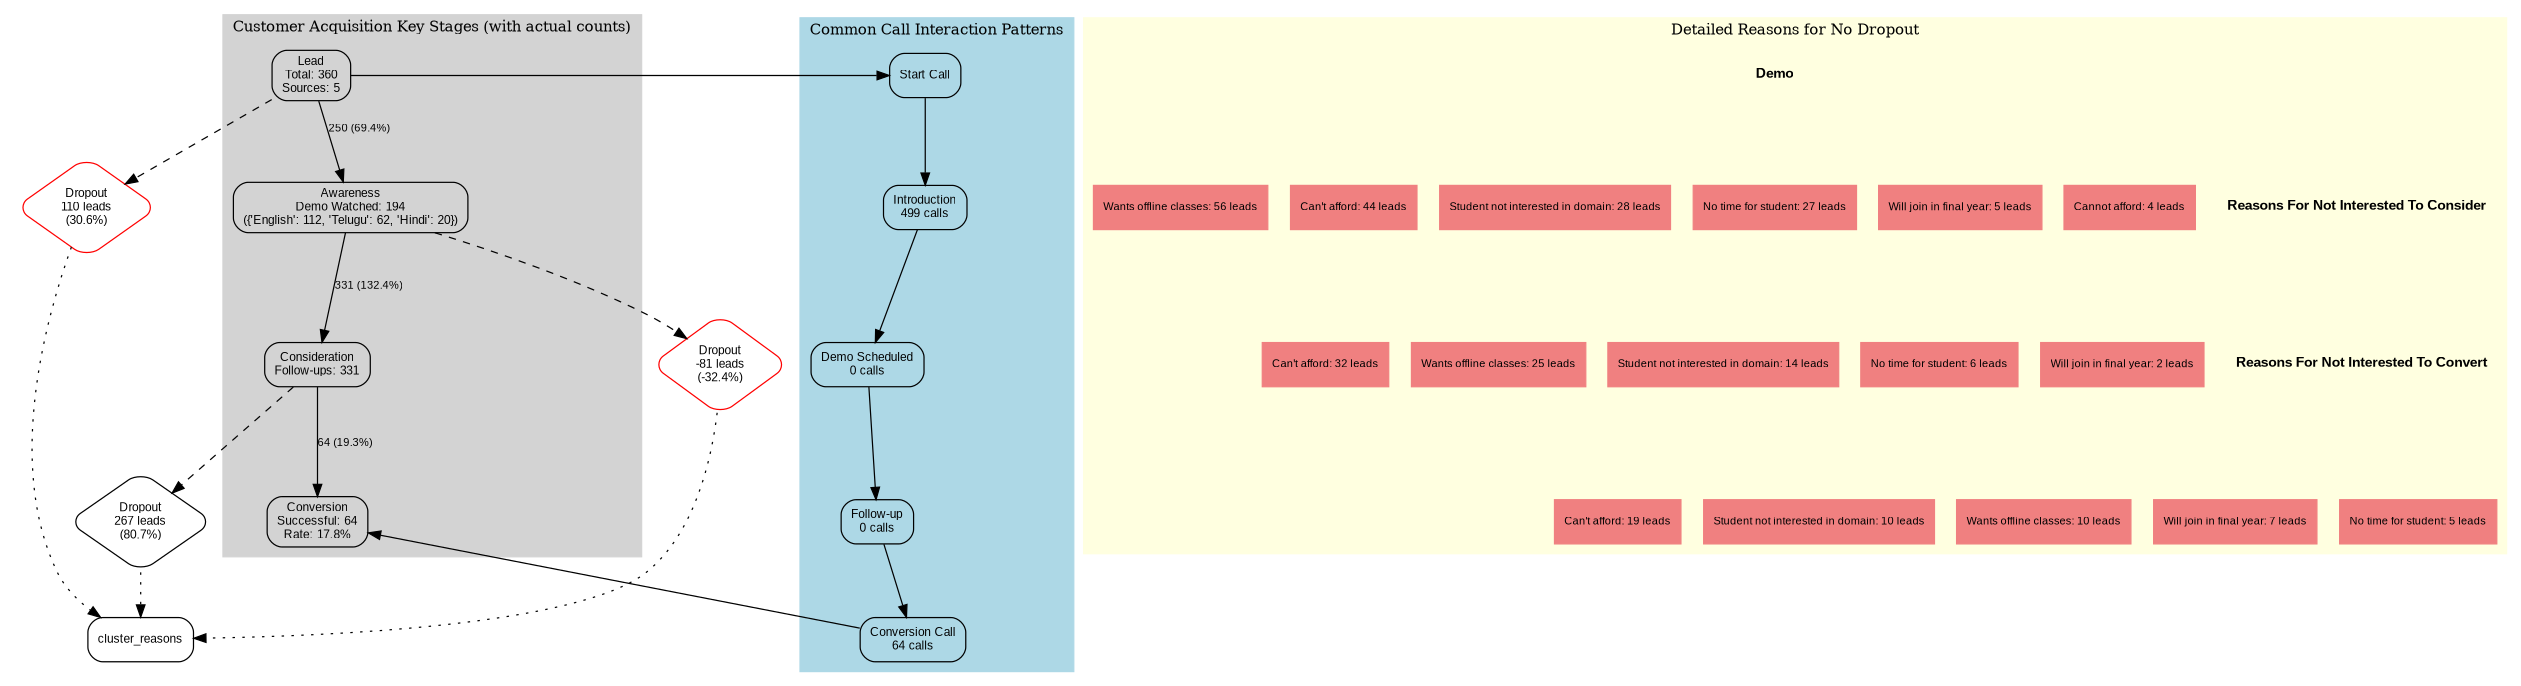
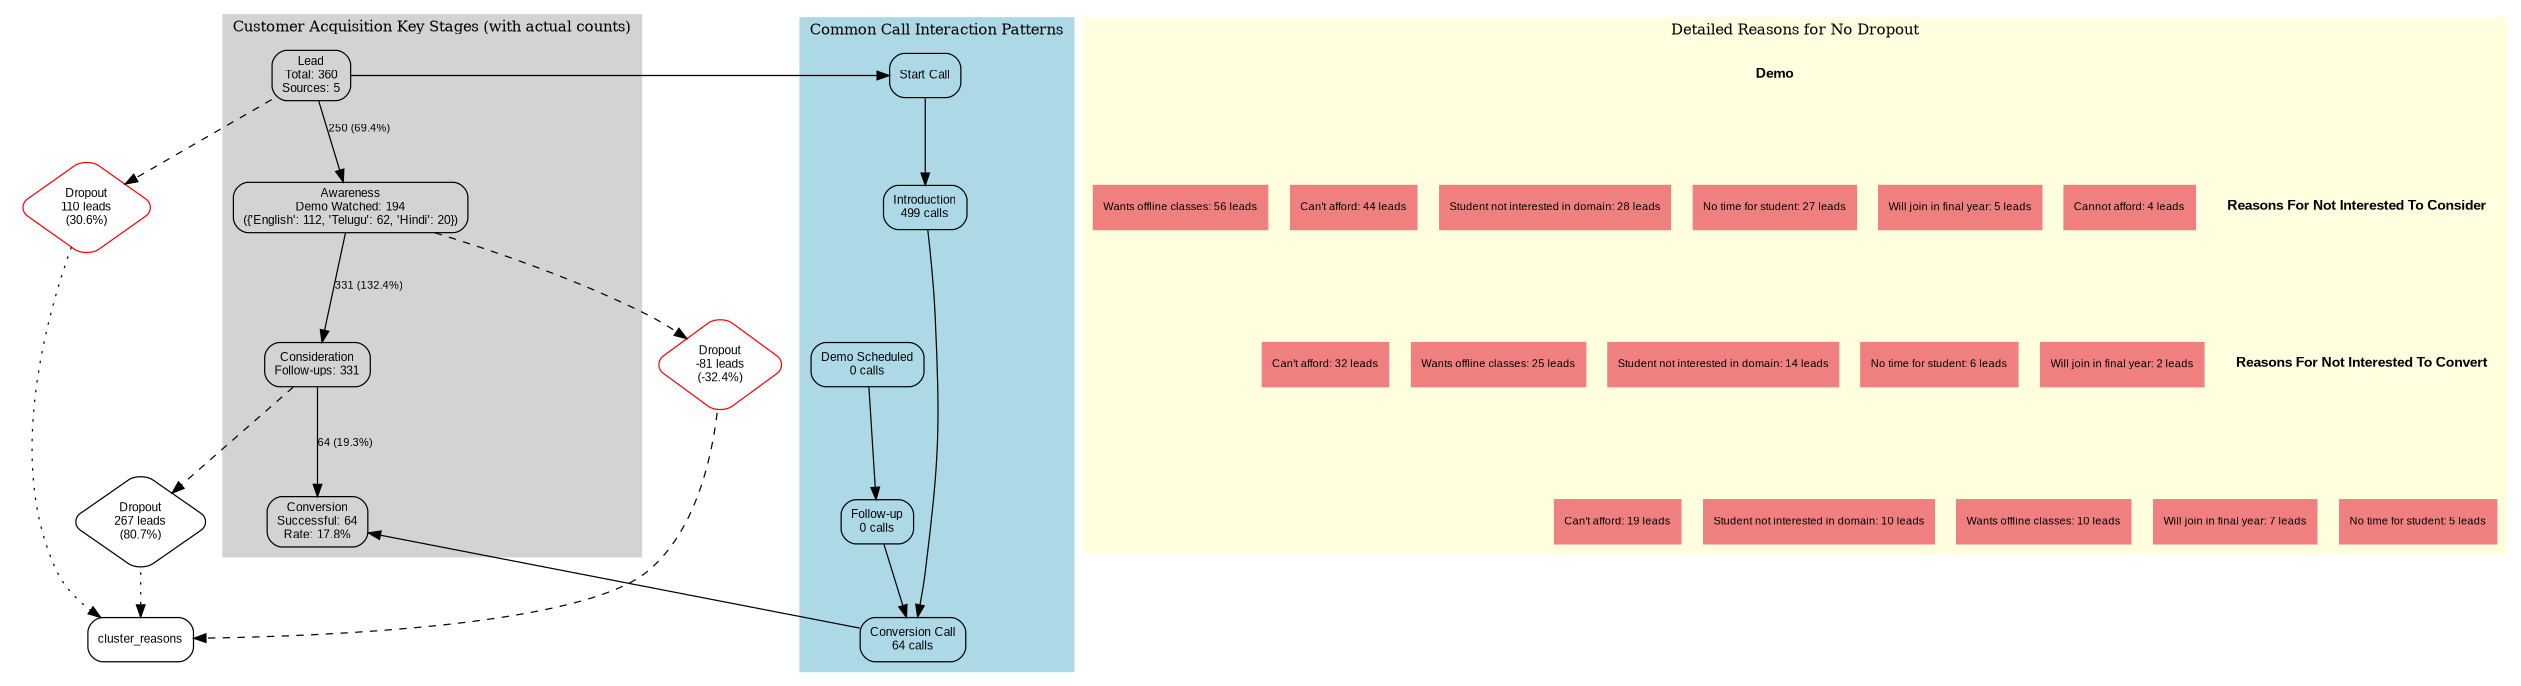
(899, 280) -> (938, 418)
(519, 614) -> (519, 614)
